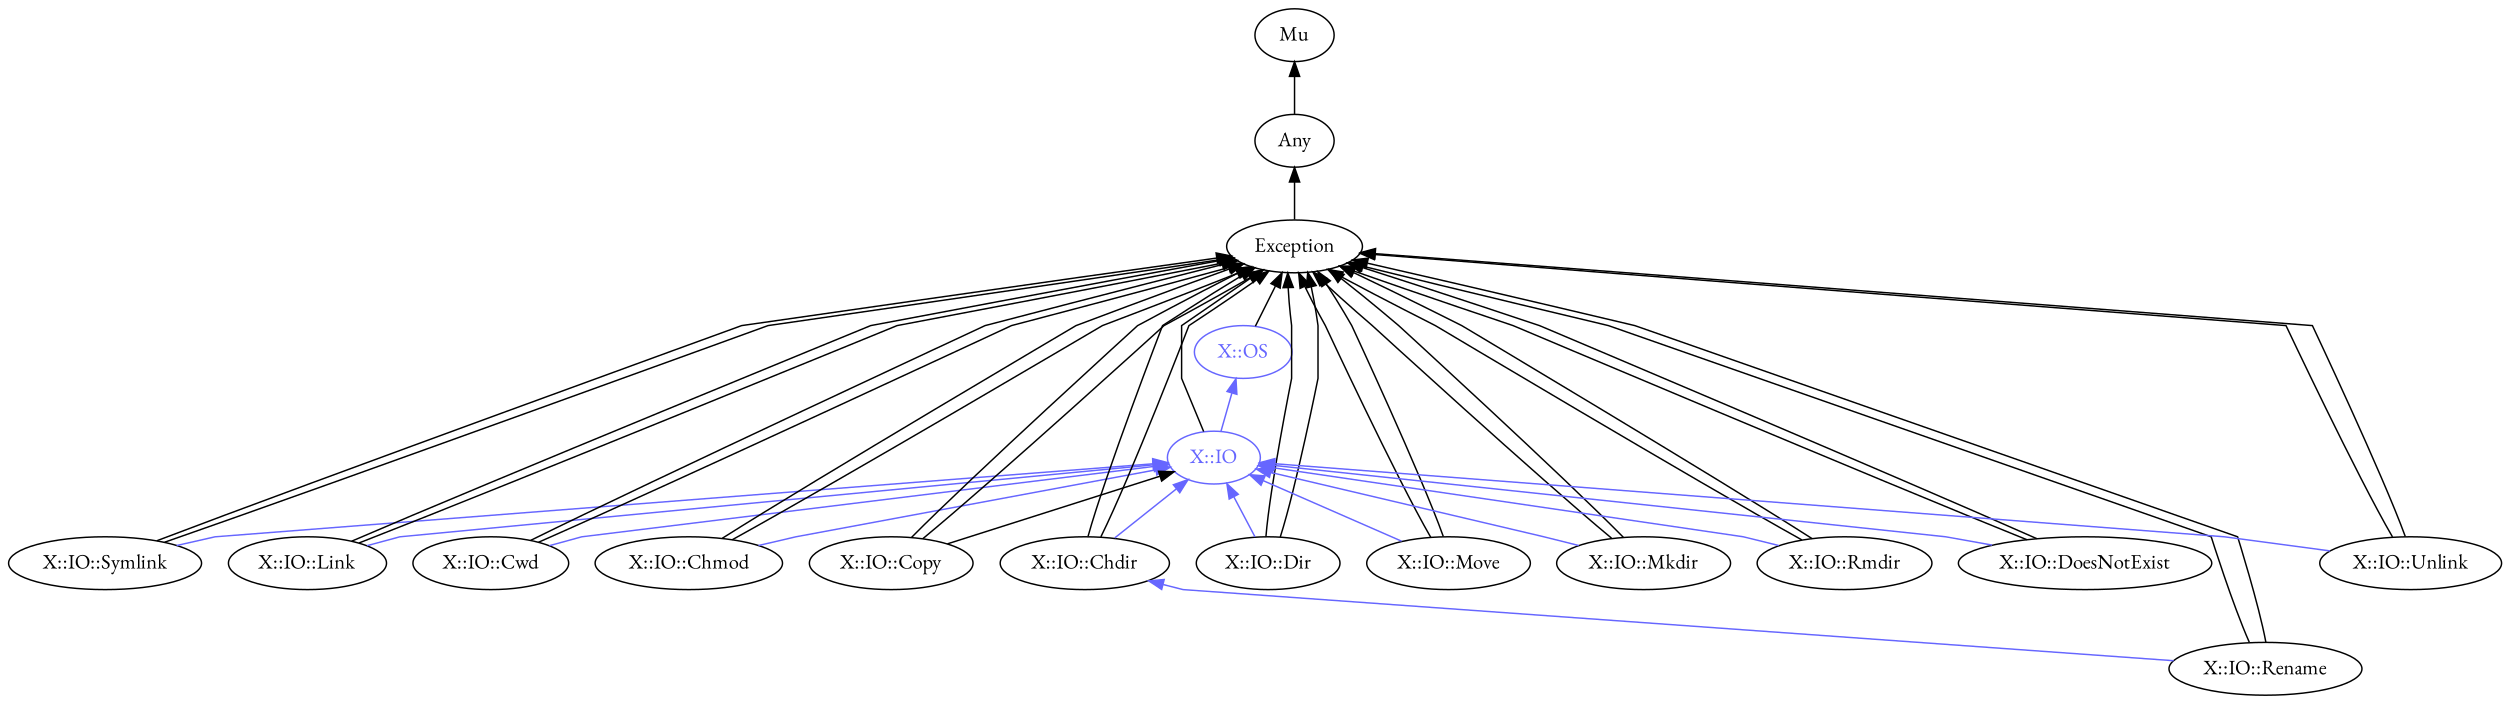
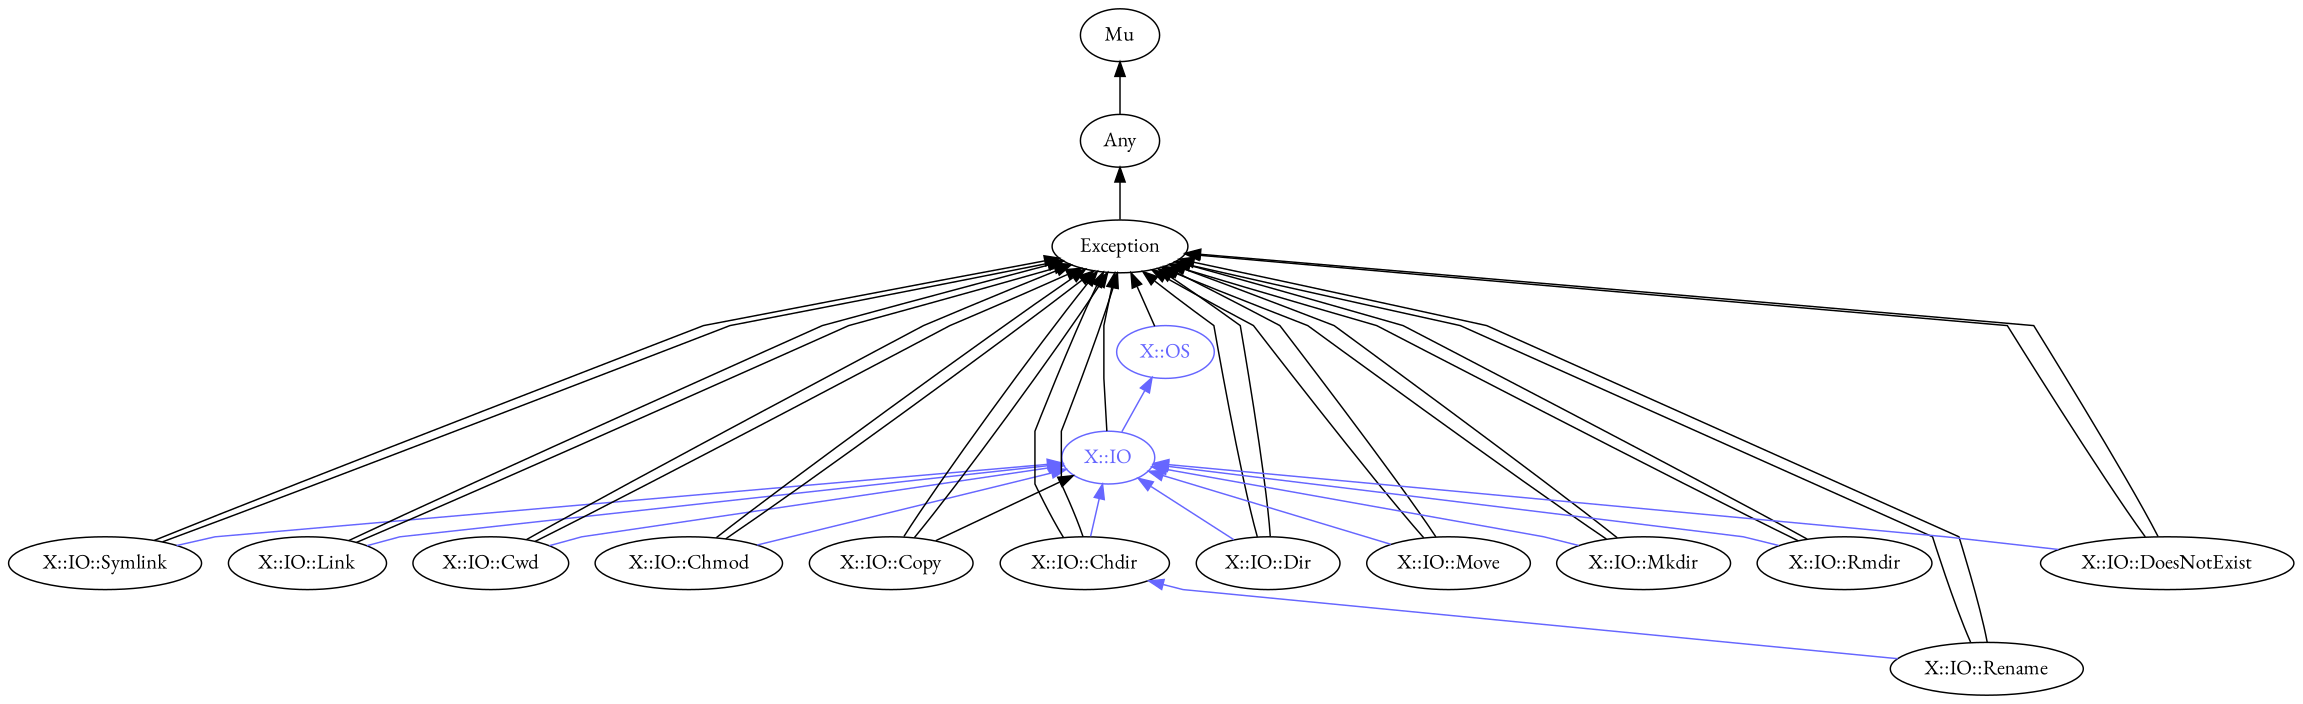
(2411, 563) -> none
